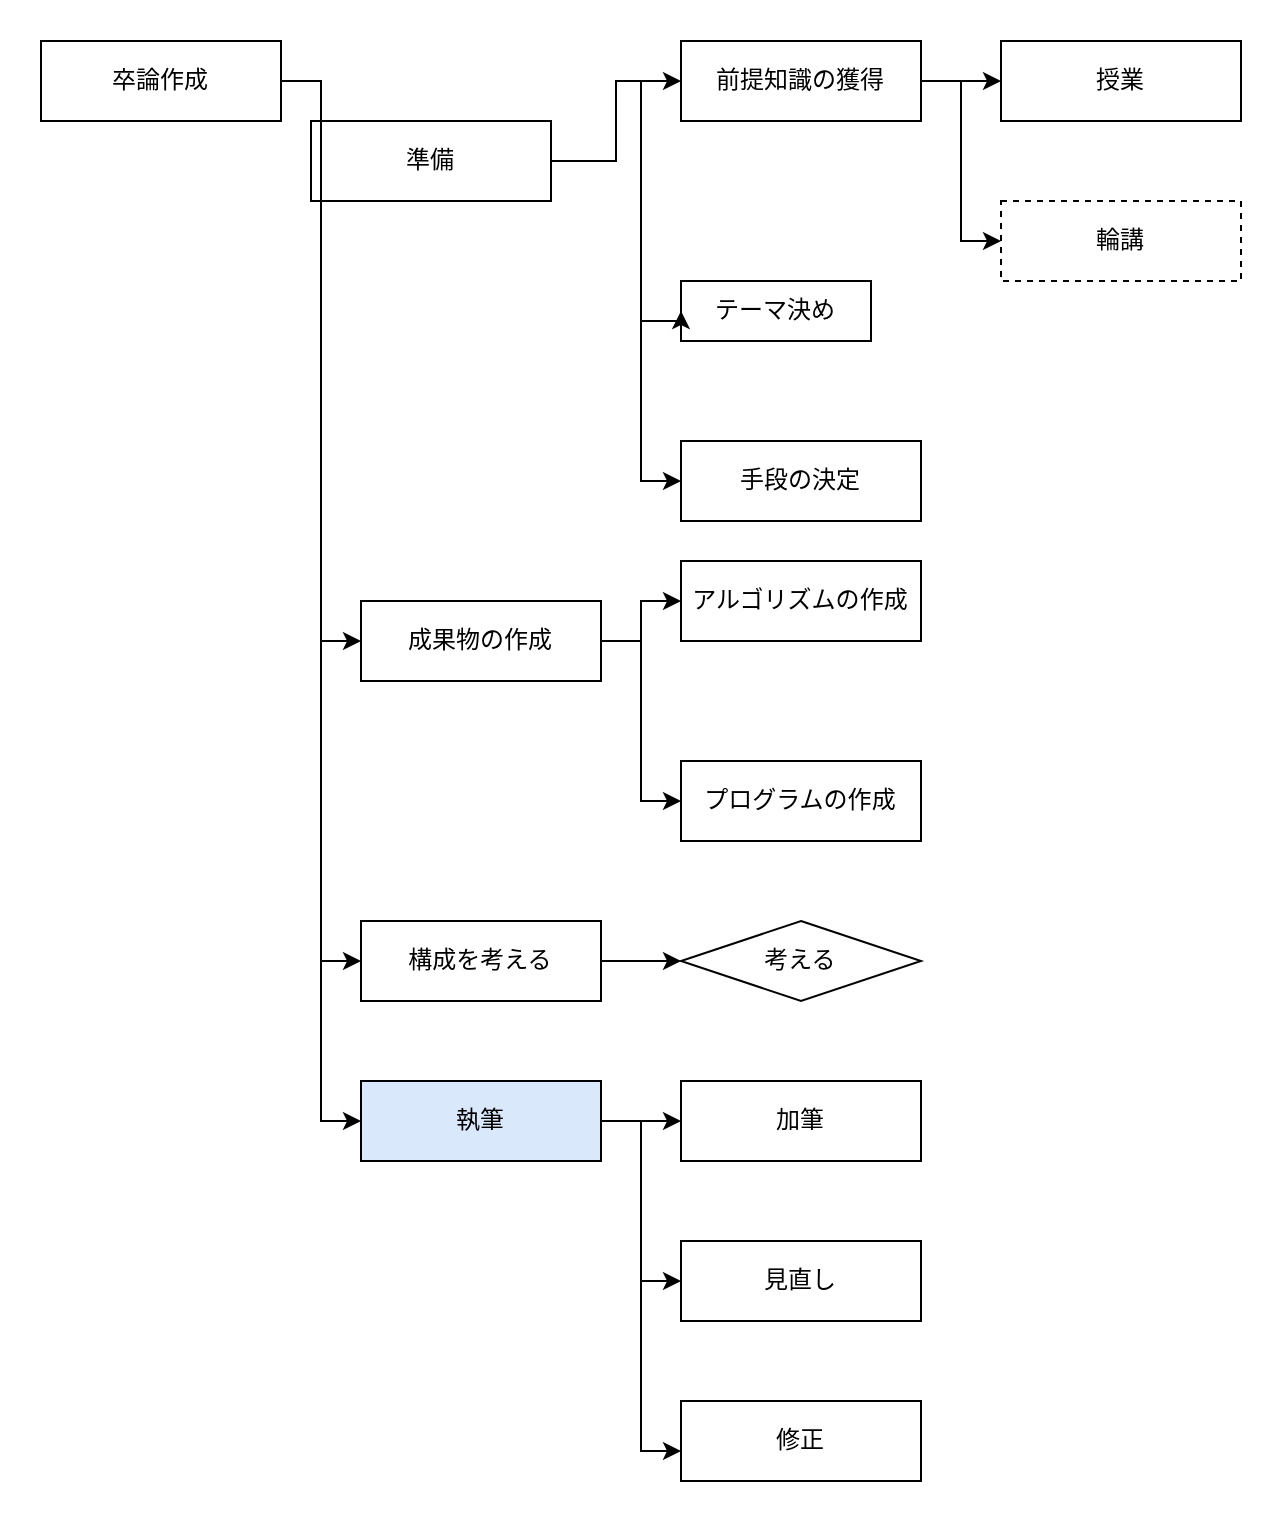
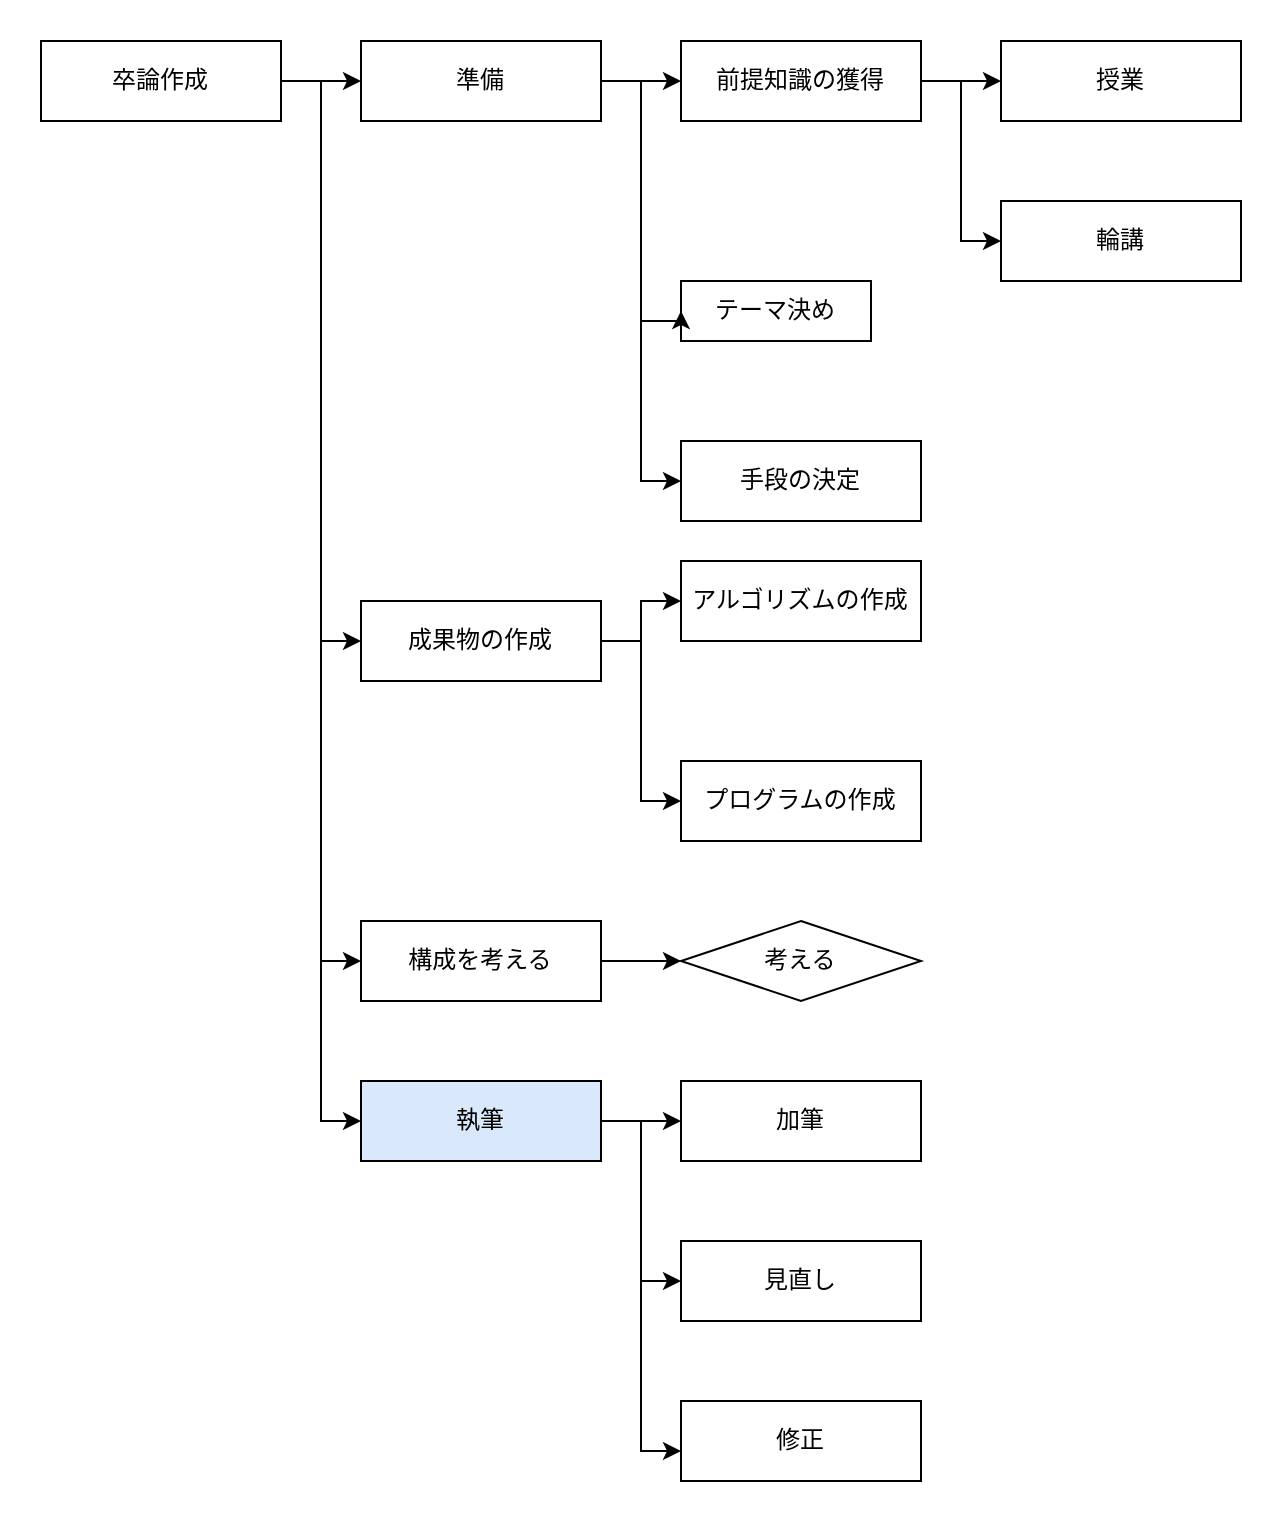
(431, 161) -> (481, 81)
(1121, 241) -> (1121, 241)
